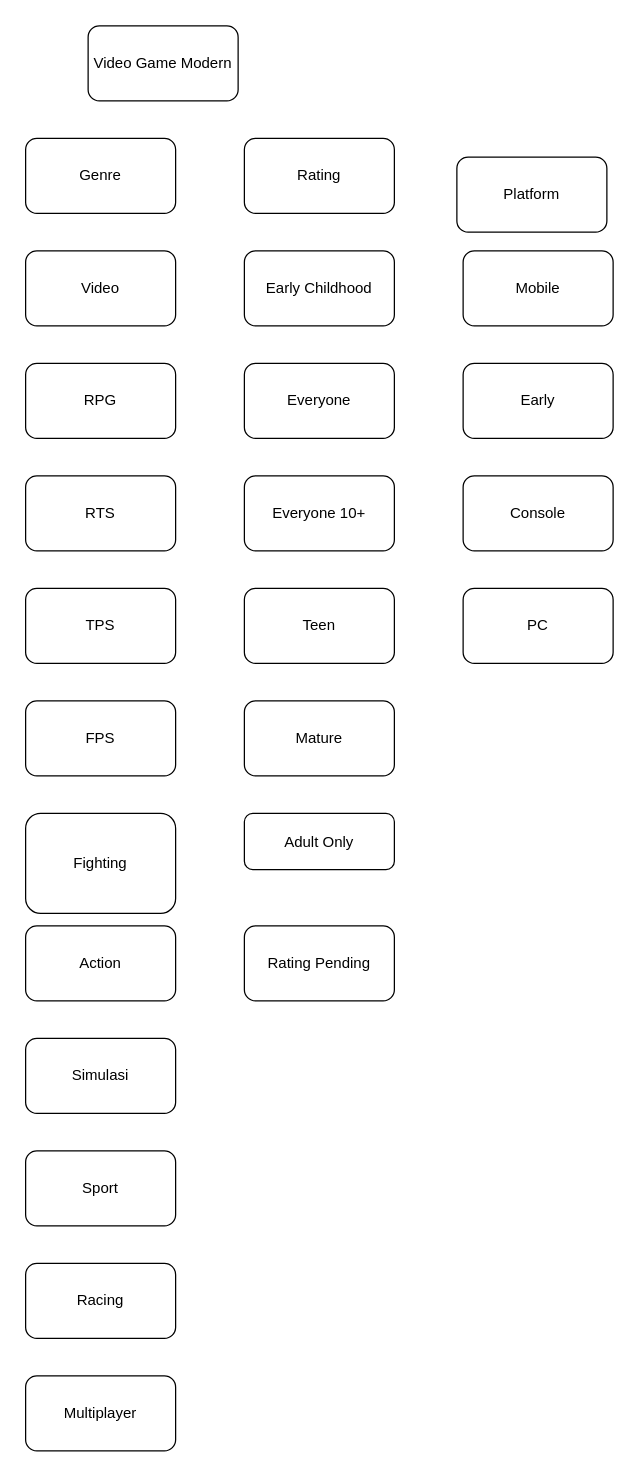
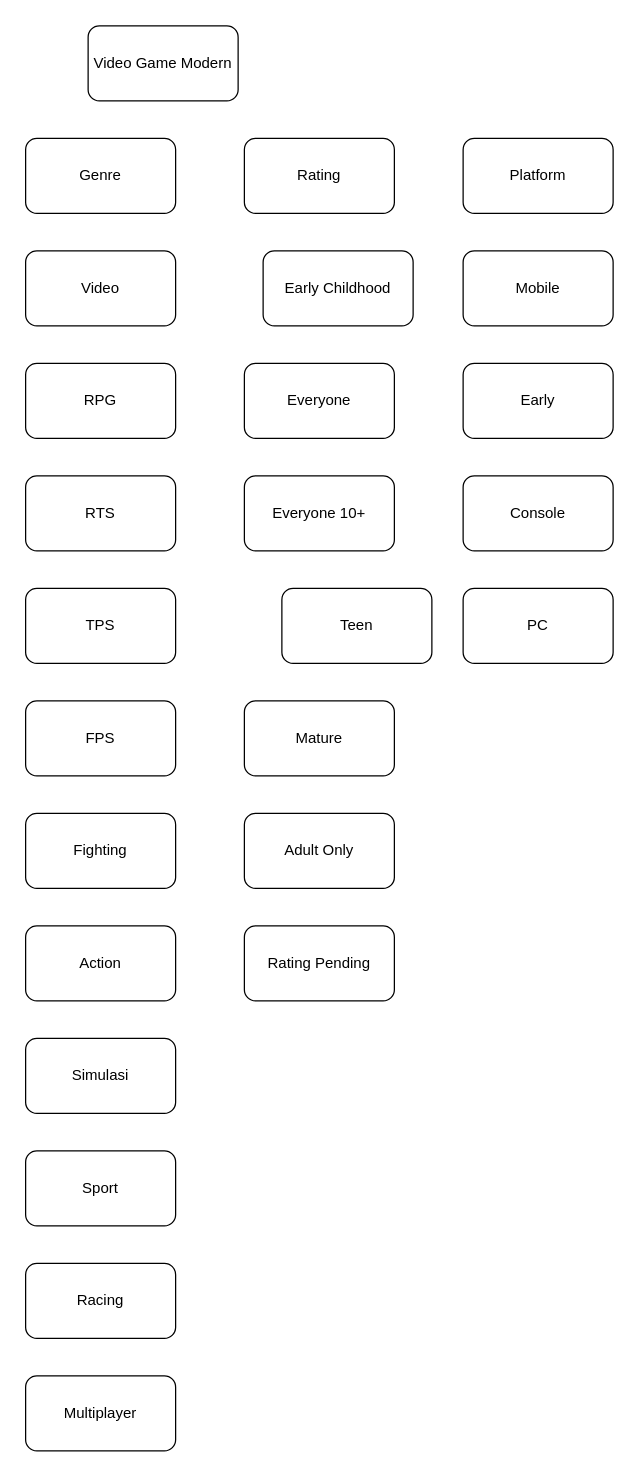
(532, 194) -> (538, 176)
(319, 288) -> (338, 288)
(319, 626) -> (357, 626)
(319, 841) -> (319, 851)
(101, 863) -> (101, 851)
